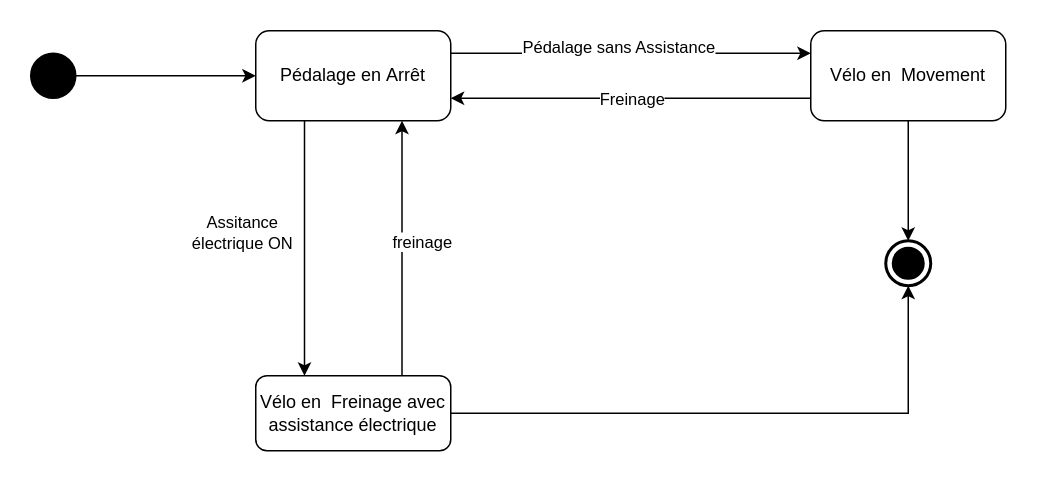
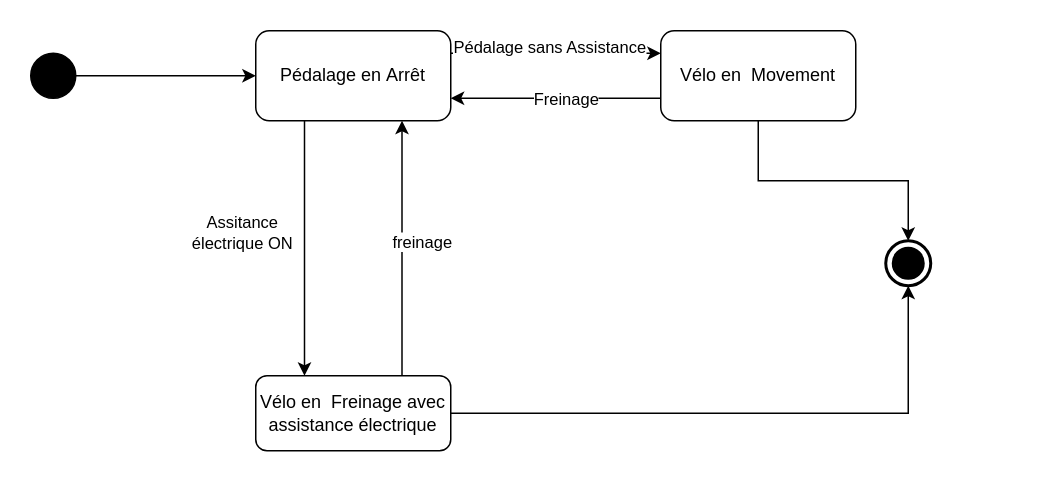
(908, 76) -> (758, 76)
